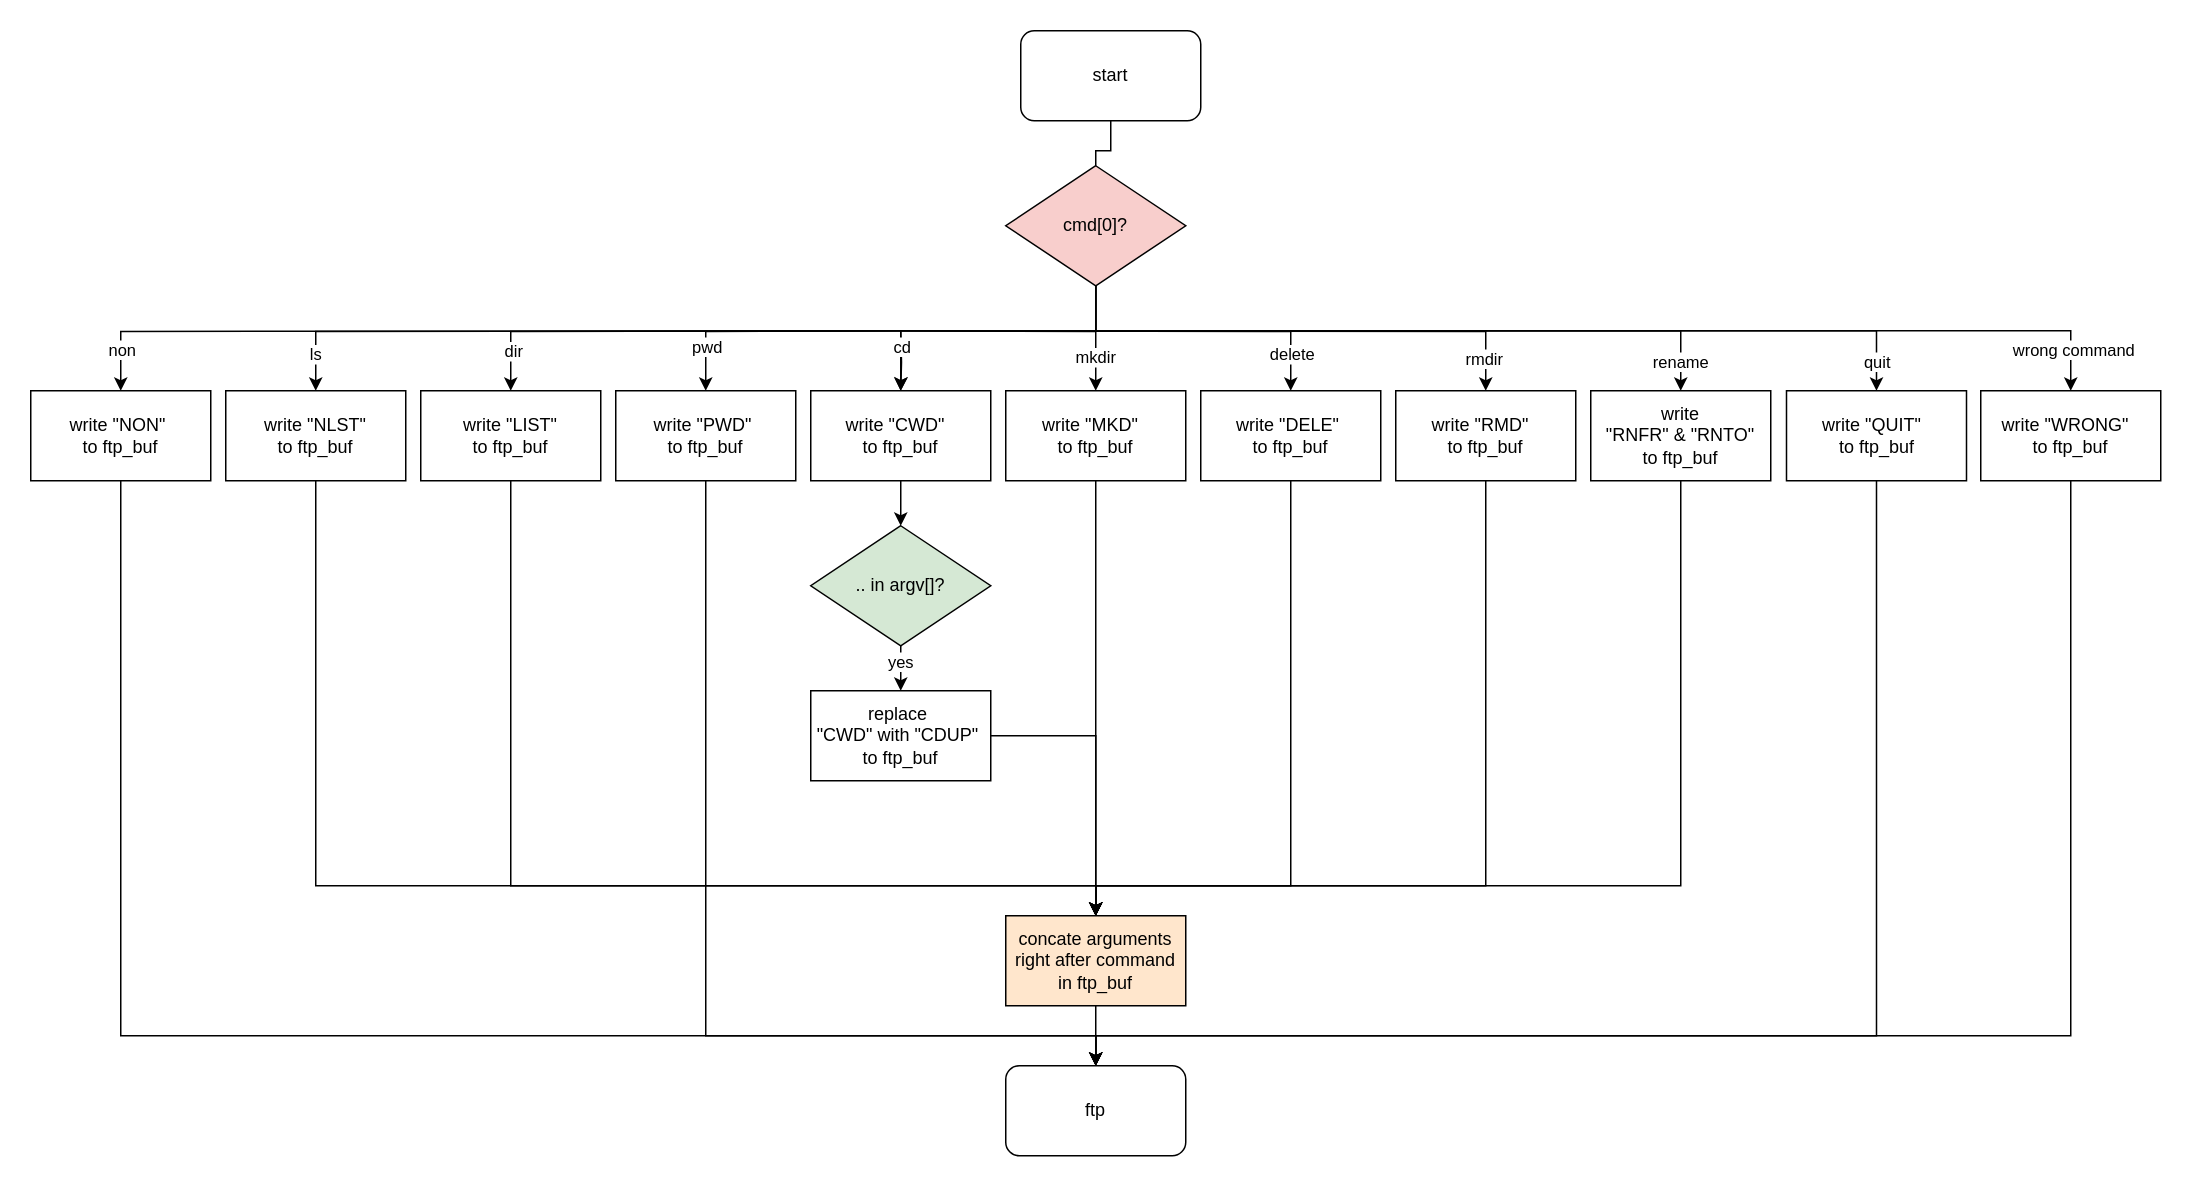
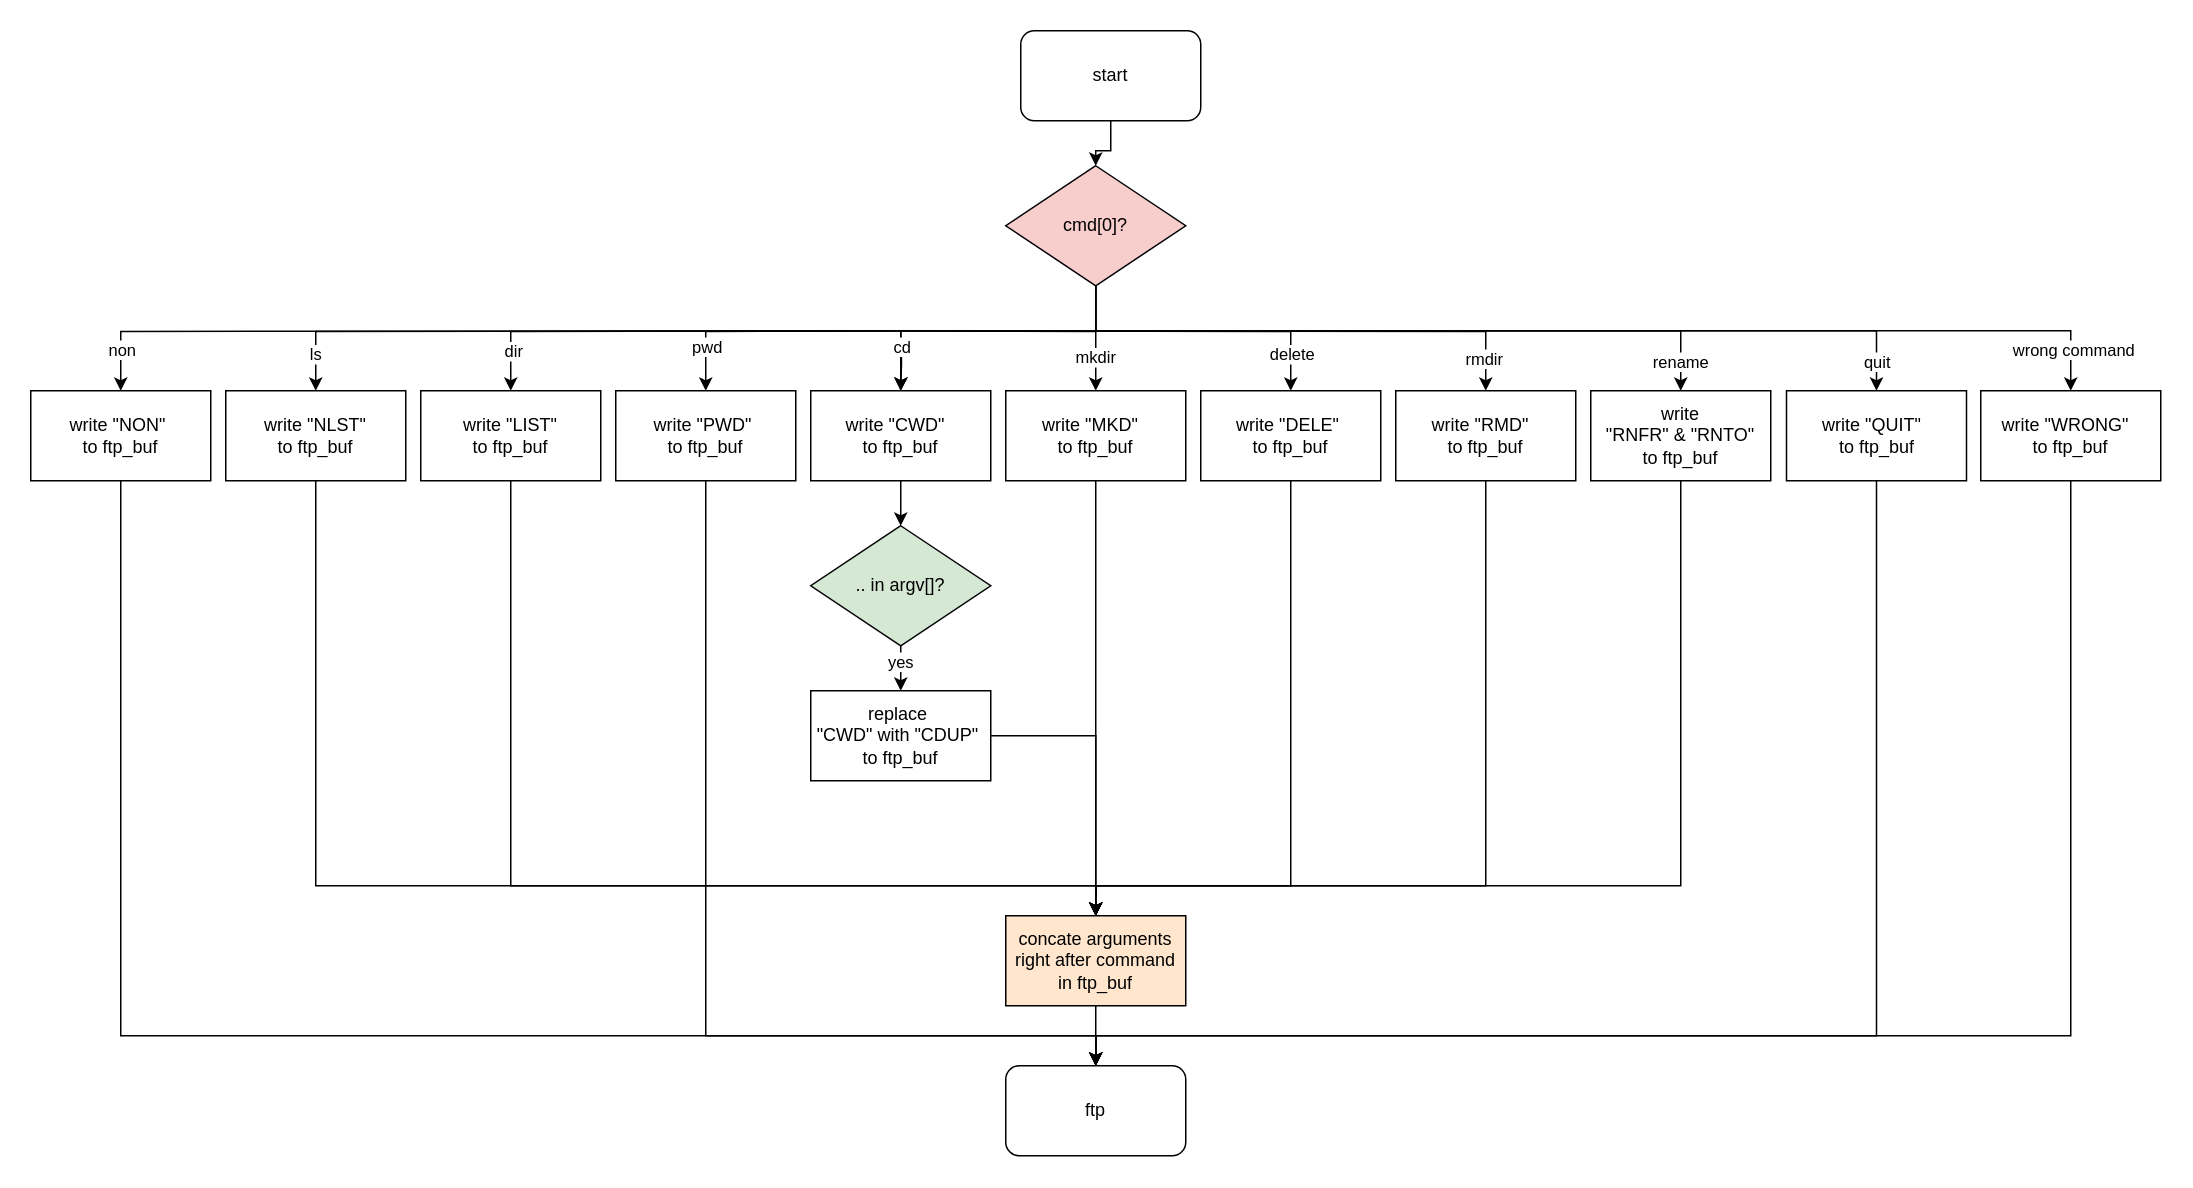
(1096, 154) -> (1098, 151)
